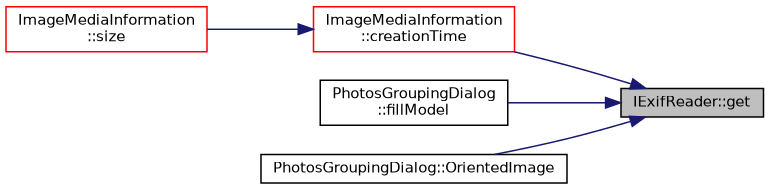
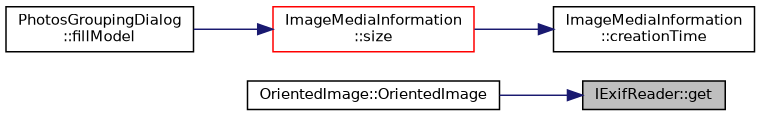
(414, 29) -> (654, 29)
(573, 67) -> none
(557, 103) -> (226, 29)
(414, 169) -> (374, 95)
